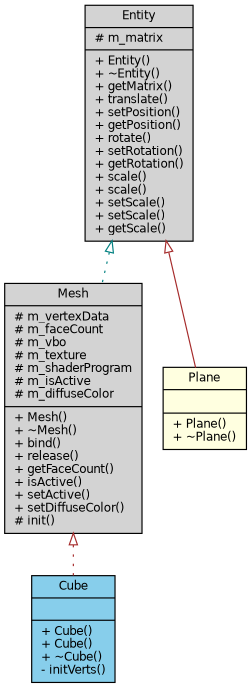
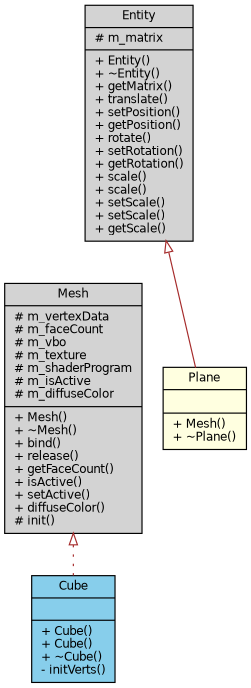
(106, 268) -> none
(200, 424) -> (200, 424)
(69, 508) -> (60, 508)
